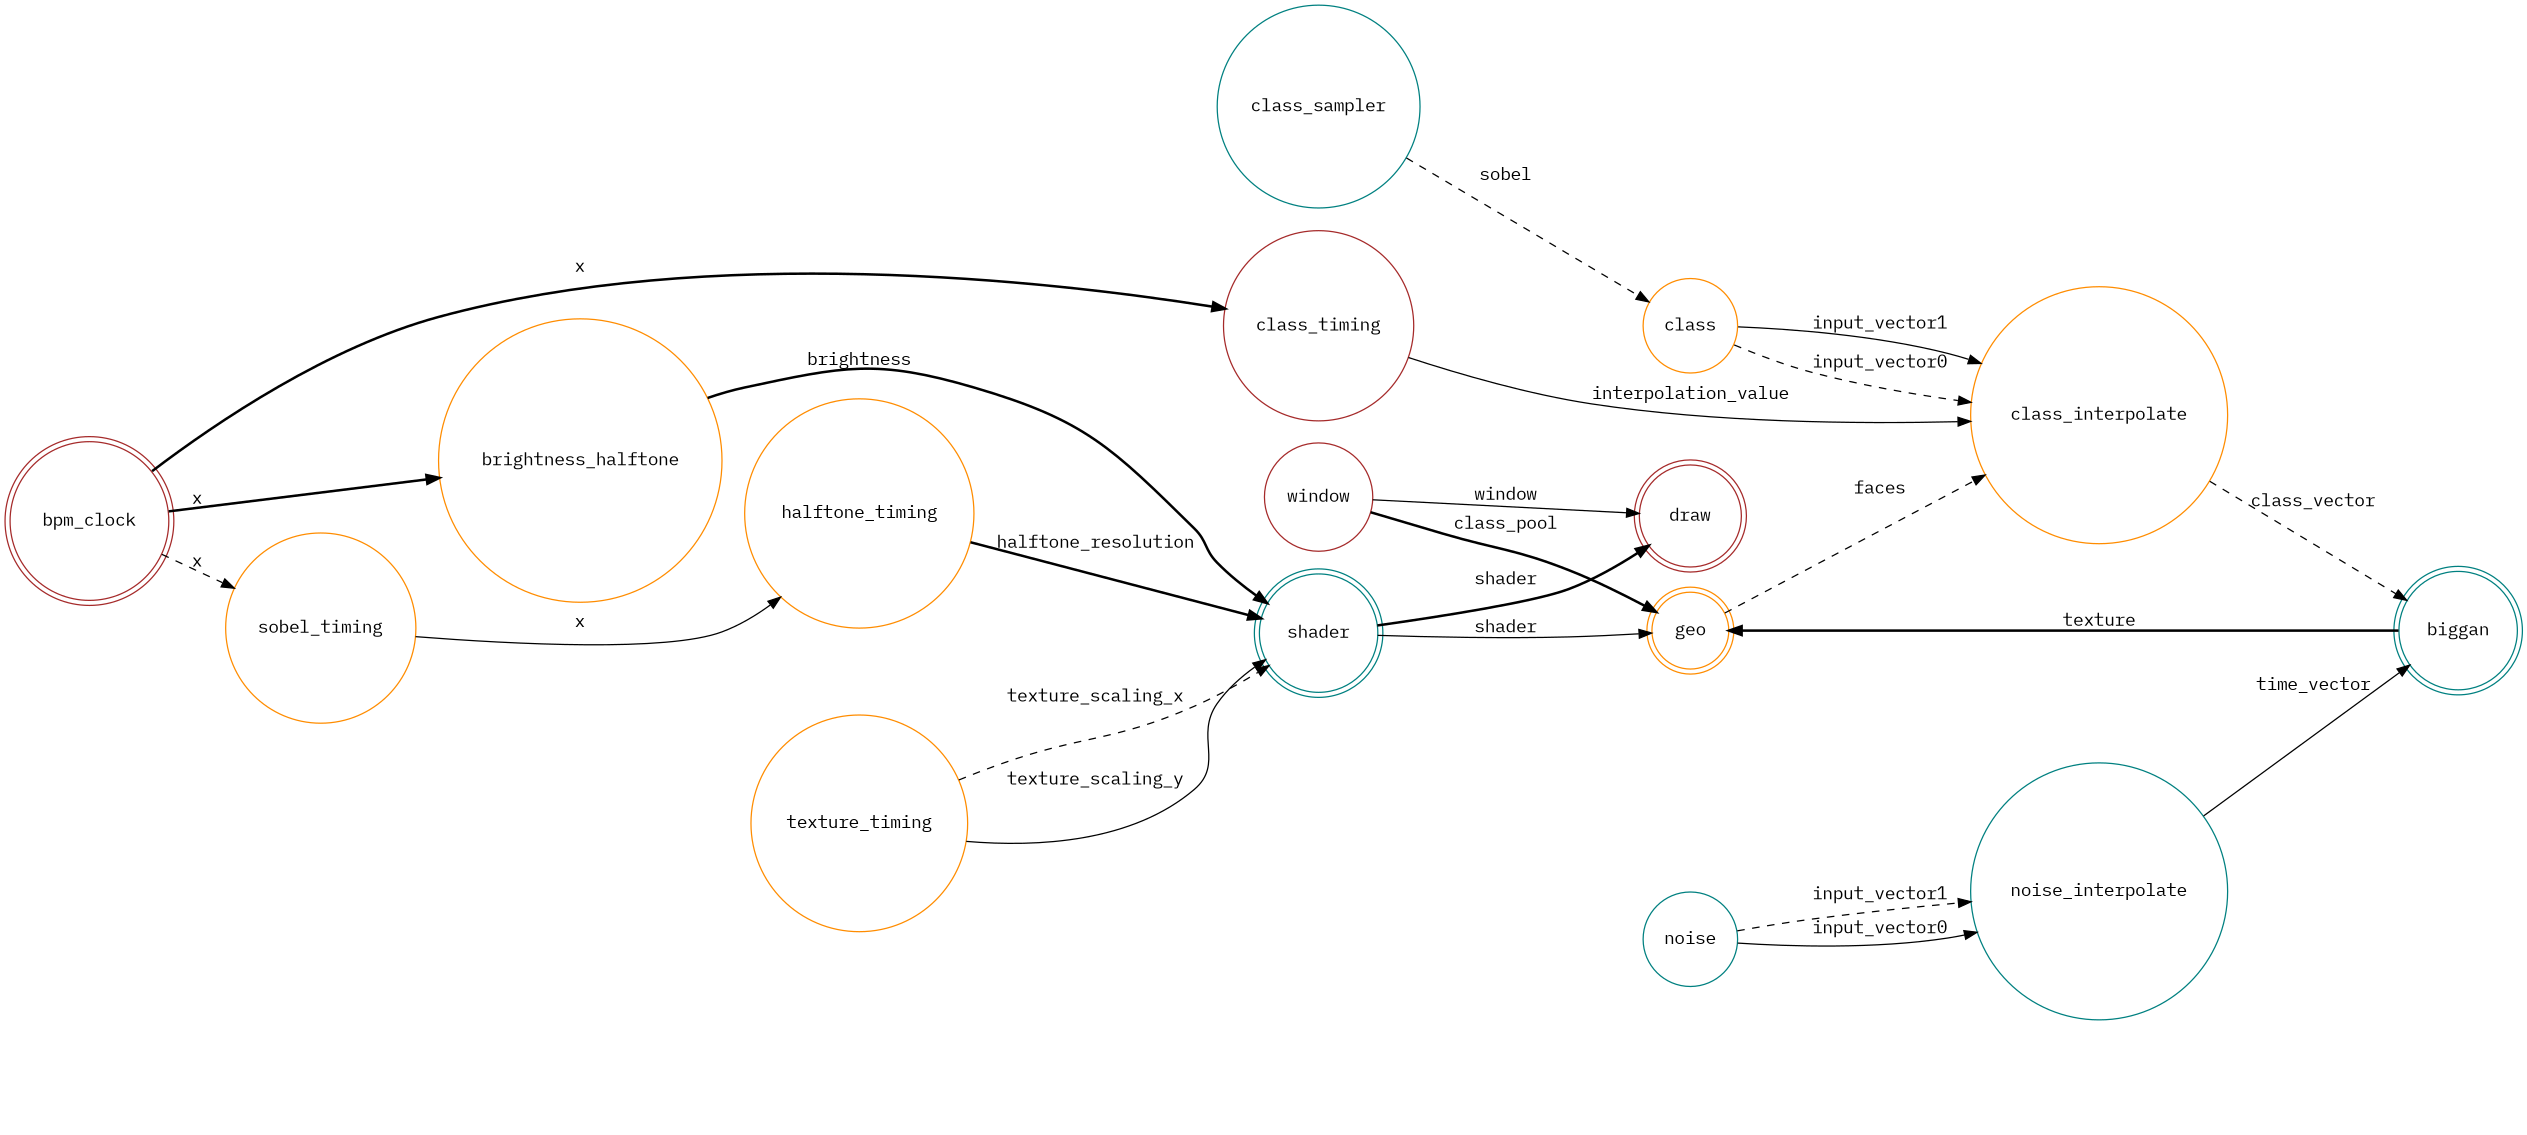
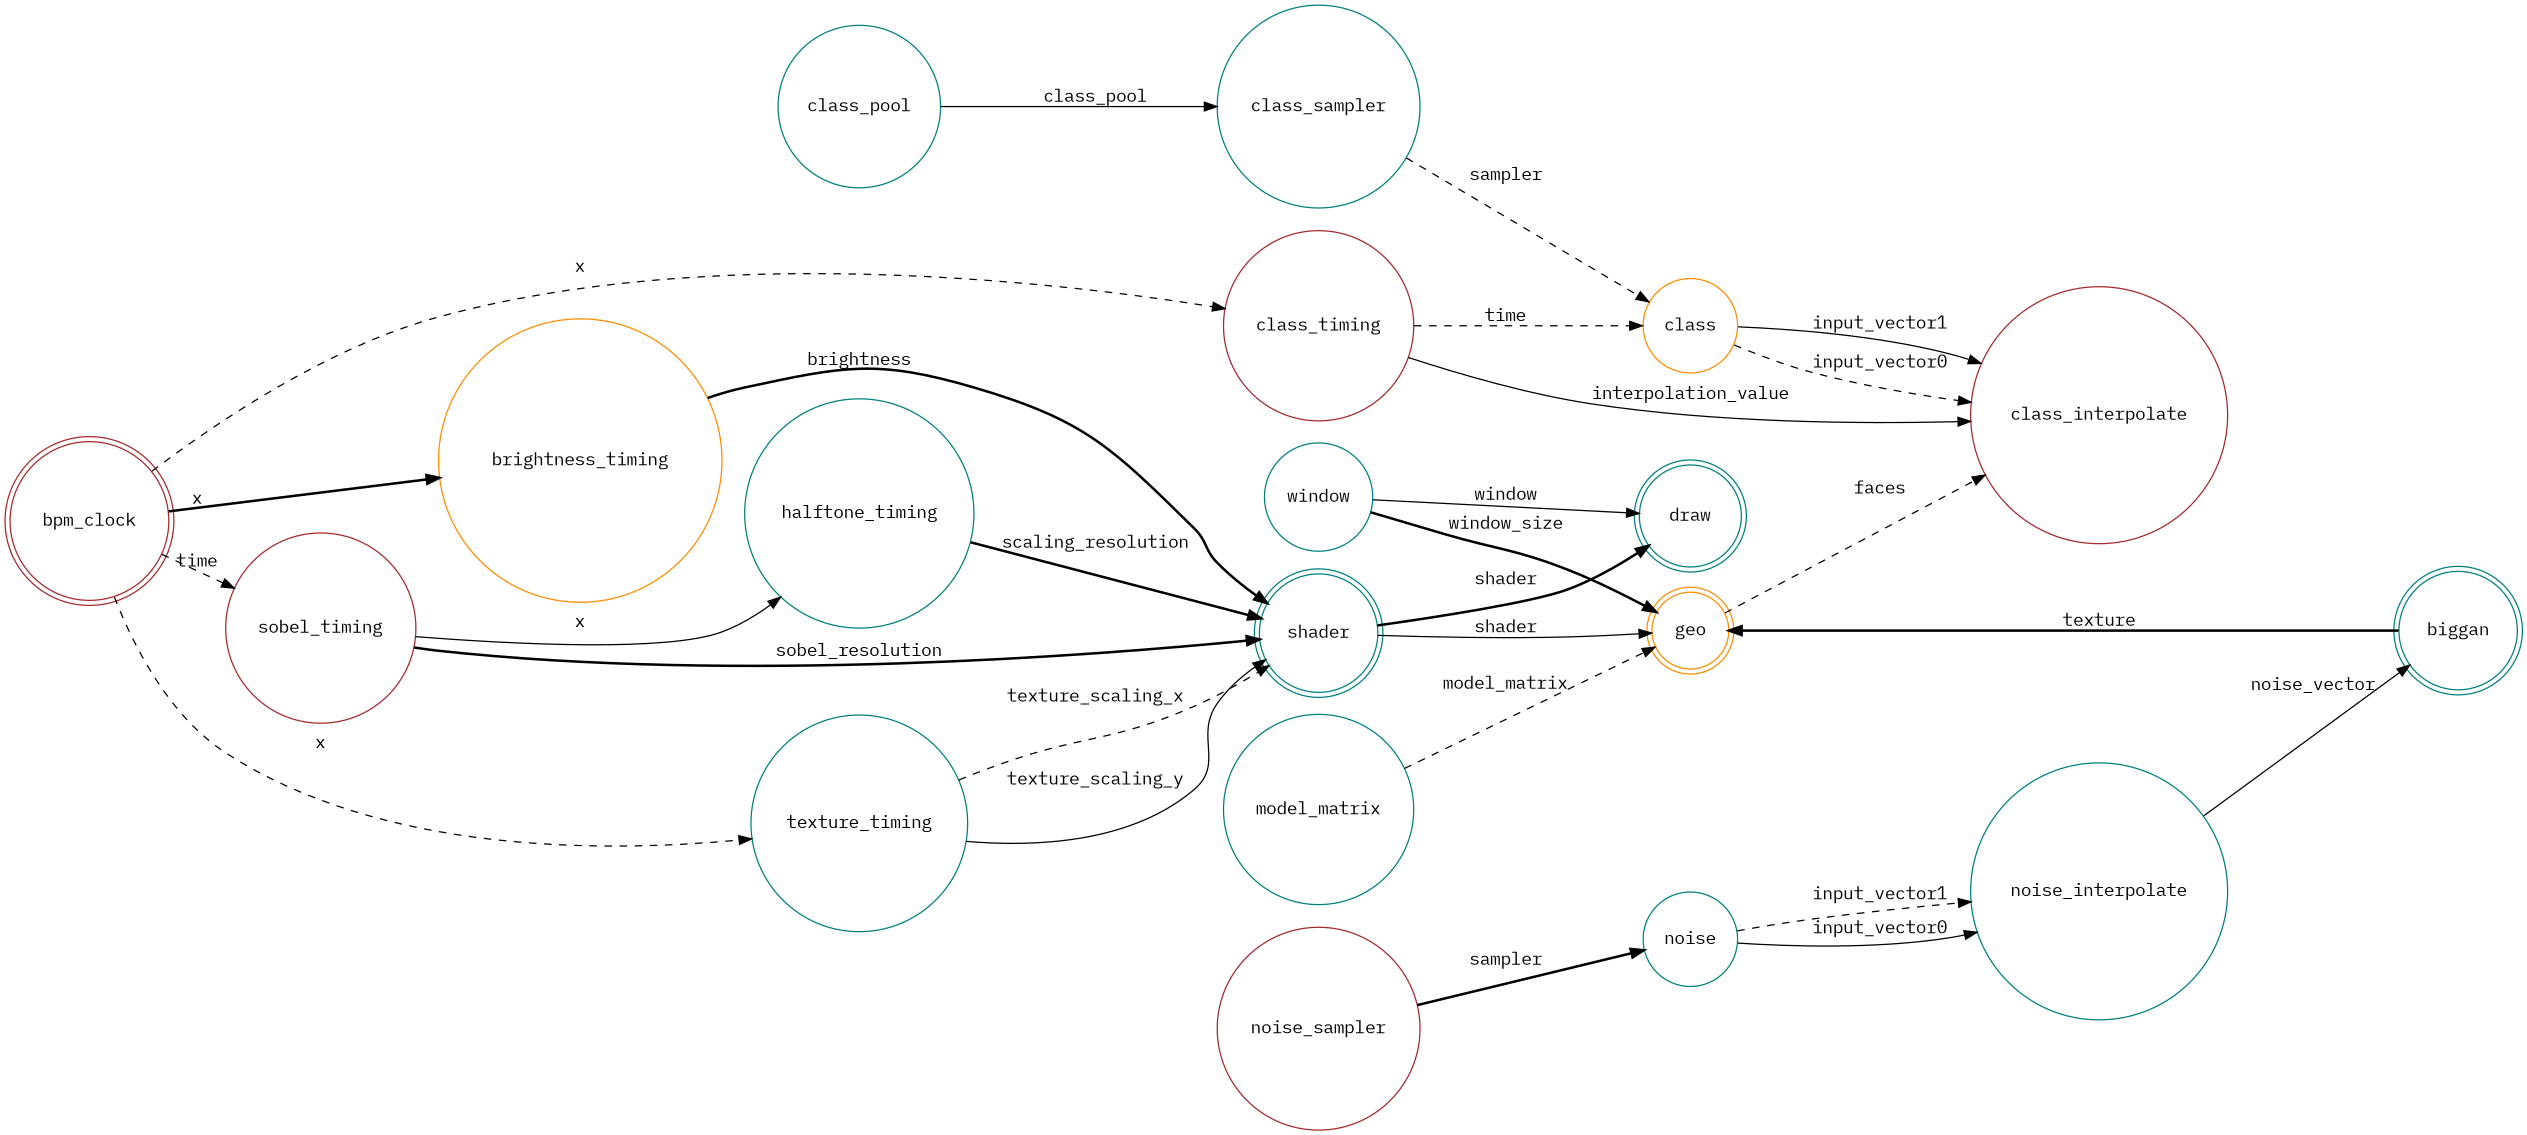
none -> (859, 107)
(1506, 175) -> (1506, 175)
(661, 280) -> (661, 280)
none -> (1522, 326)
(2099, 415) -> (2099, 415)
(580, 461) -> (580, 461)
(1319, 497) -> (1319, 497)
(859, 513) -> (859, 513)
(1690, 516) -> (1690, 516)
(1506, 524) -> (1506, 524)
(2303, 538) -> none
(1096, 543) -> (1096, 543)
(197, 562) -> (197, 562)
(321, 628) -> (321, 628)
none -> (830, 665)
(2313, 685) -> (2313, 685)
none -> (1319, 809)
none -> (379, 818)
(859, 823) -> (859, 823)
none -> (1319, 1029)
